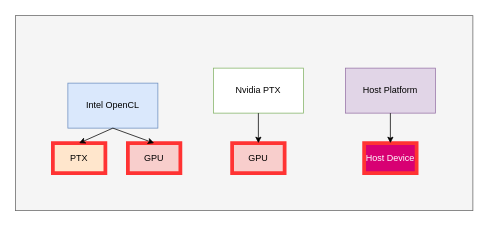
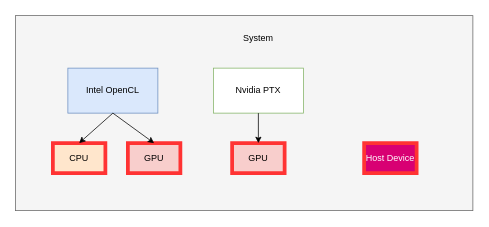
none -> (258, 38)
(390, 90) -> none
(113, 105) -> (113, 90)
(390, 125) -> none
(79, 158) -> (79, 158)
